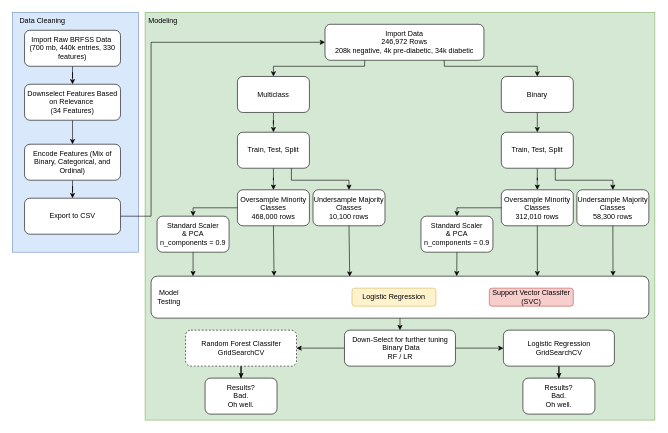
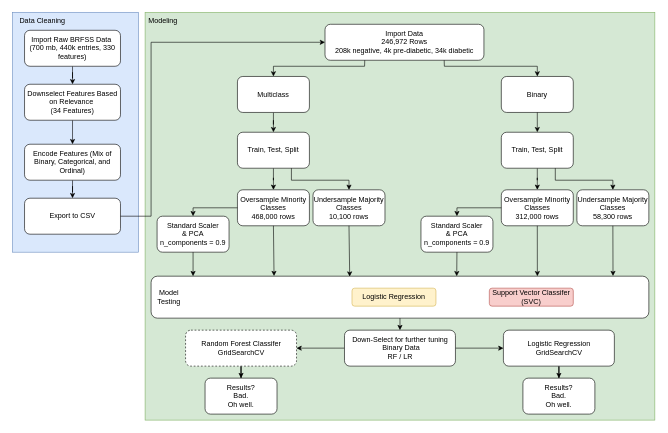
(537, 208) -> (537, 208)
